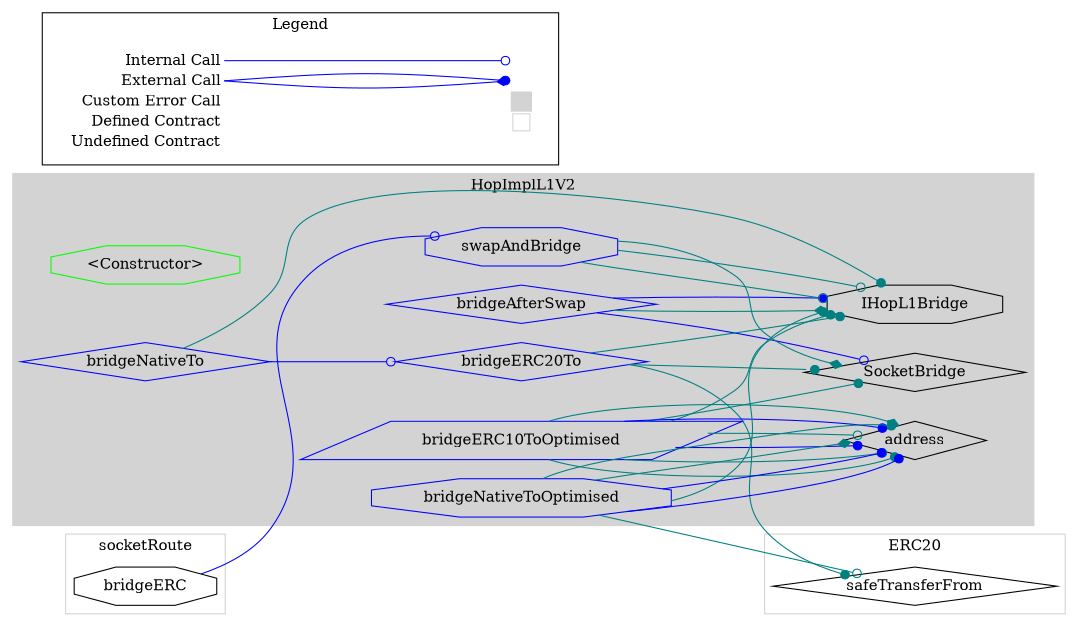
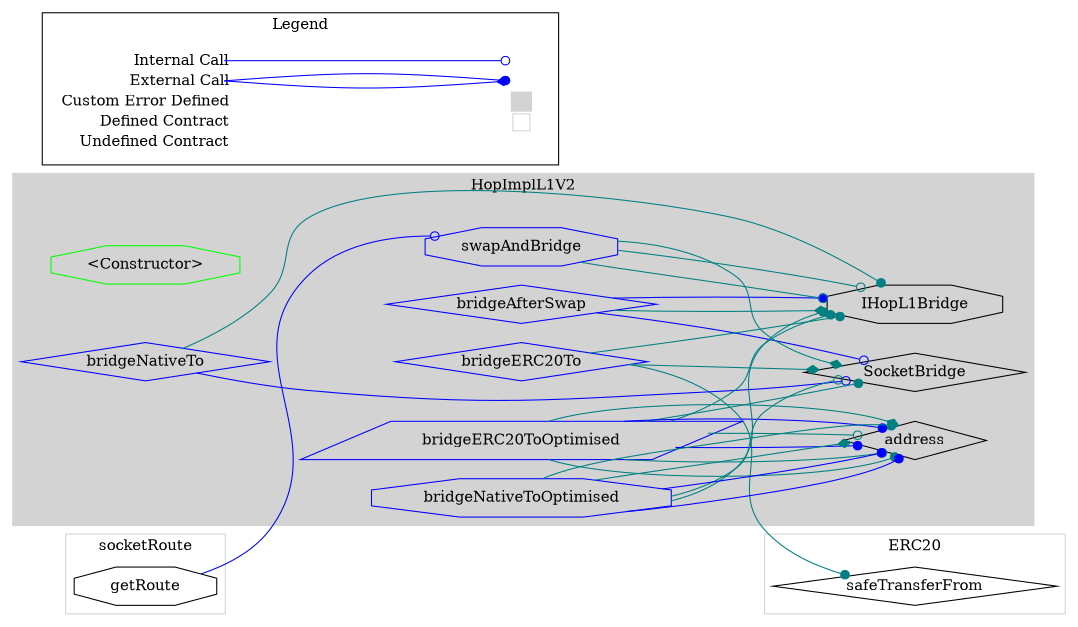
(151, 101) -> (145, 101)
(328, 362) -> (519, 400)
(717, 367) -> (717, 367)
(521, 440) -> (521, 440)
(726, 544) -> (751, 437)
(145, 586) -> (145, 586)
